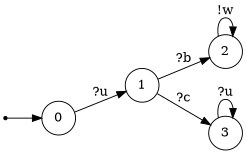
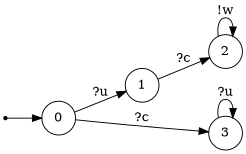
(184, 59) -> (184, 59)
(180, 107) -> (137, 126)
